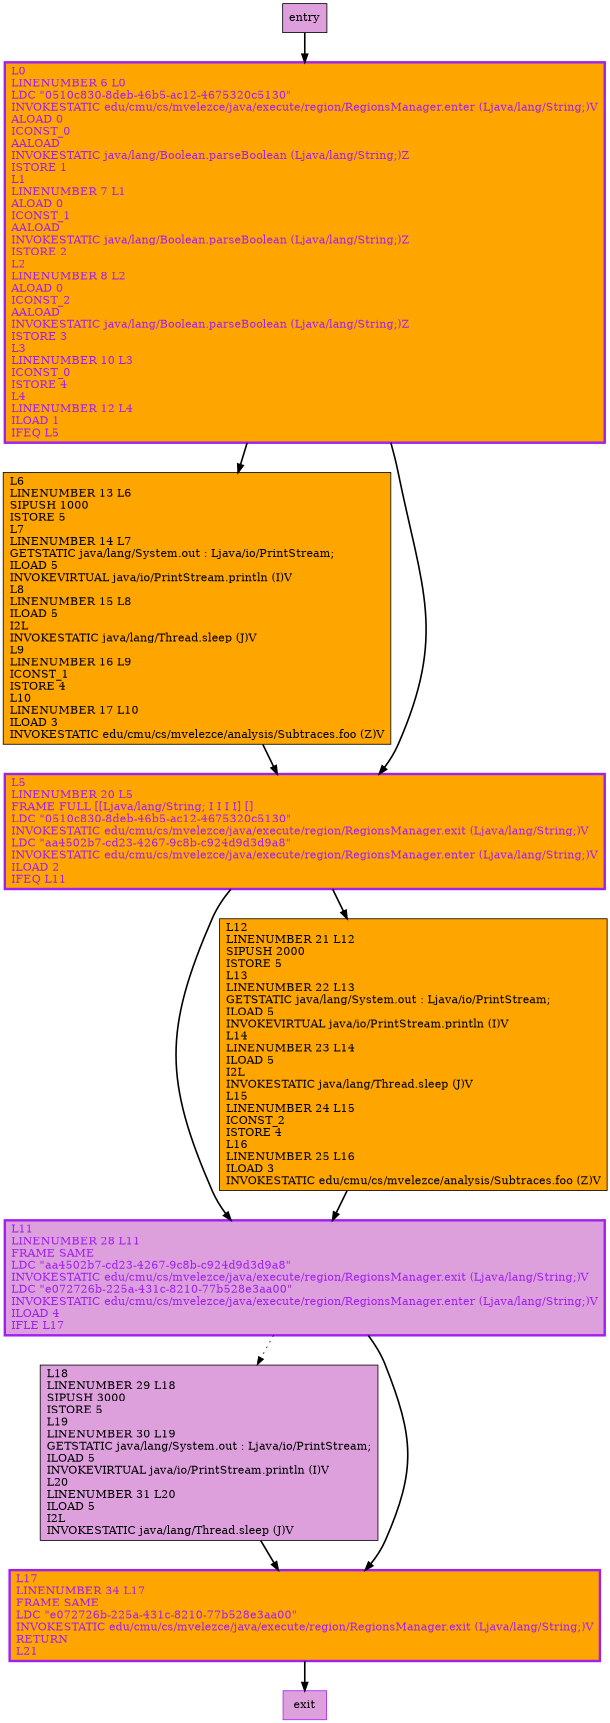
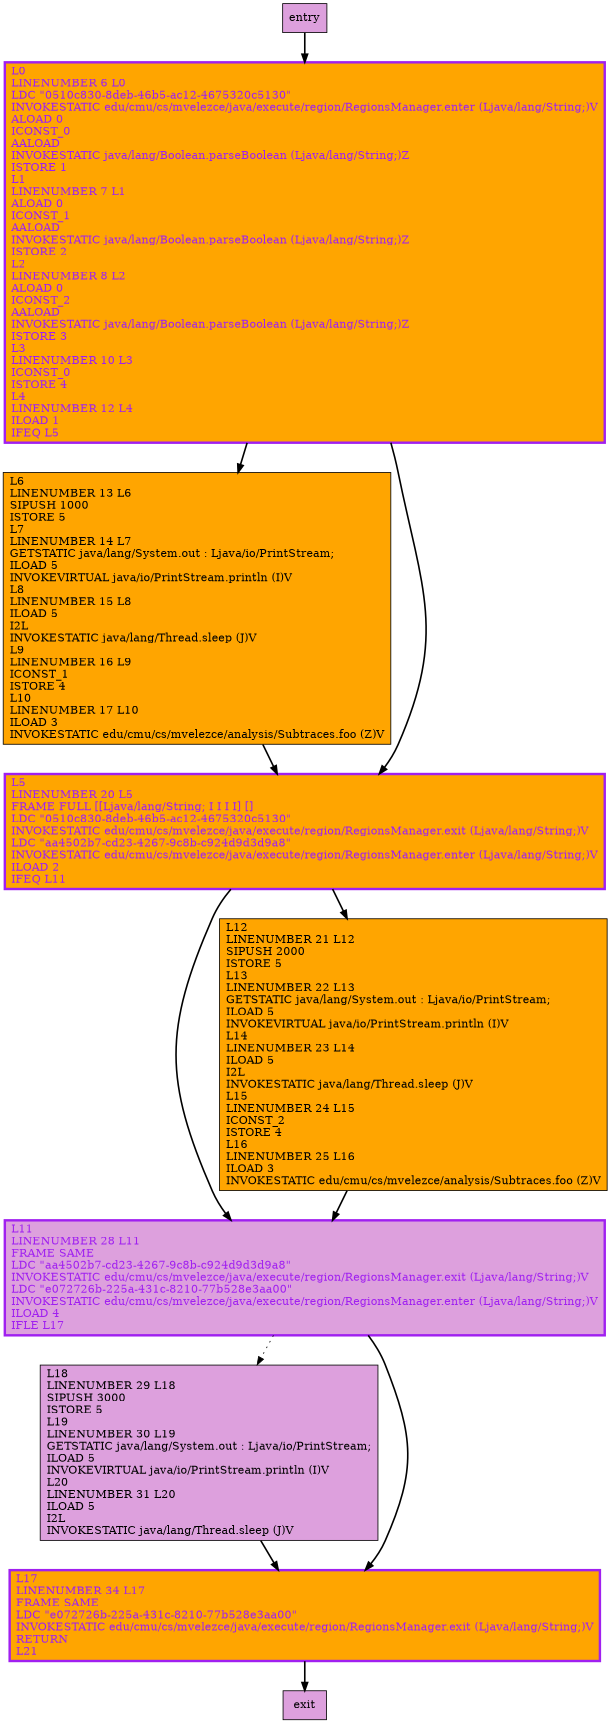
(305, 1705) -> (305, 1705)
